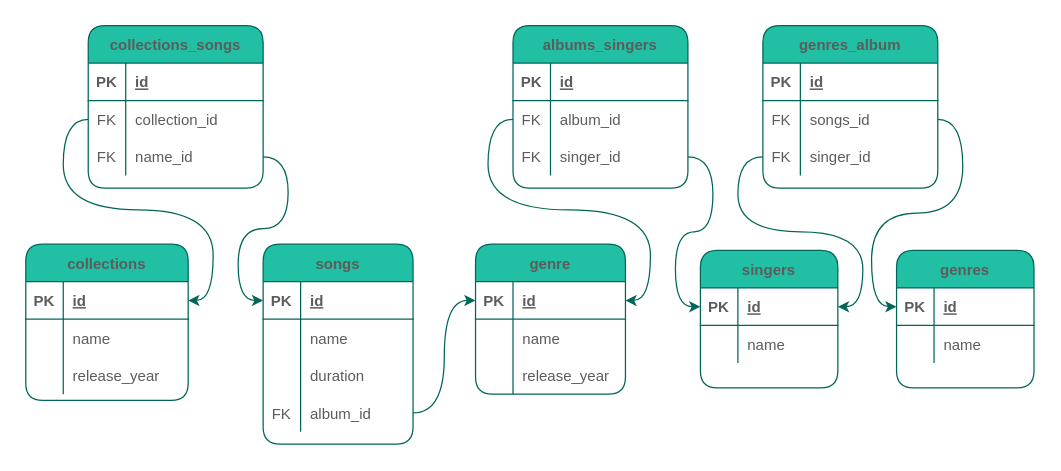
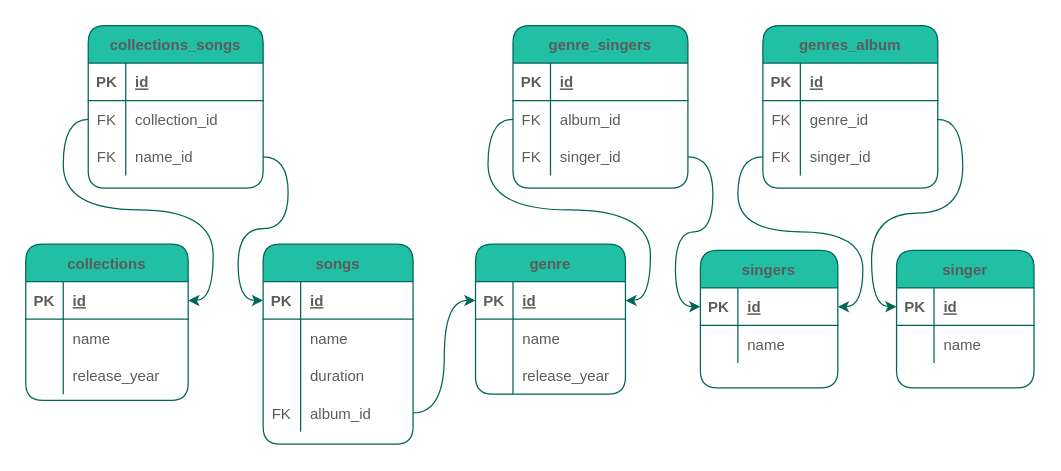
(600, 45) -> (600, 45)
(842, 120) -> (842, 120)
(965, 270) -> (965, 270)
